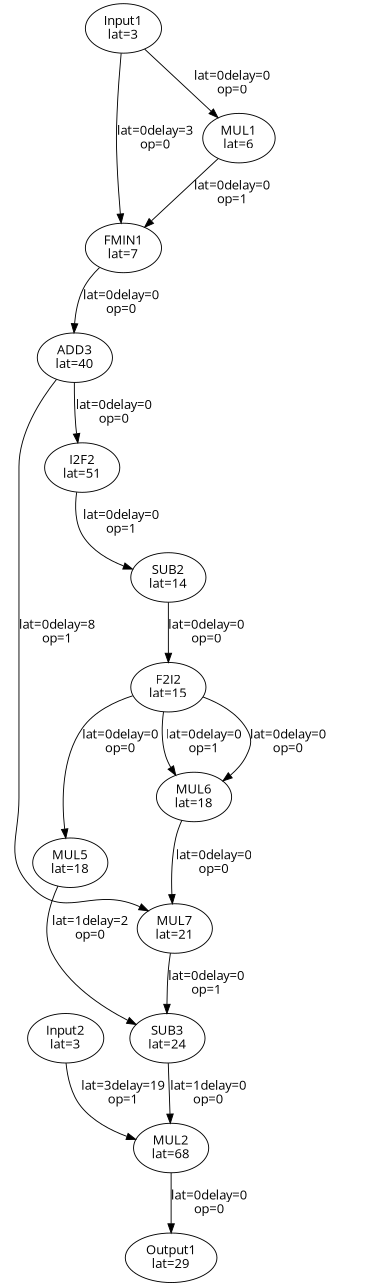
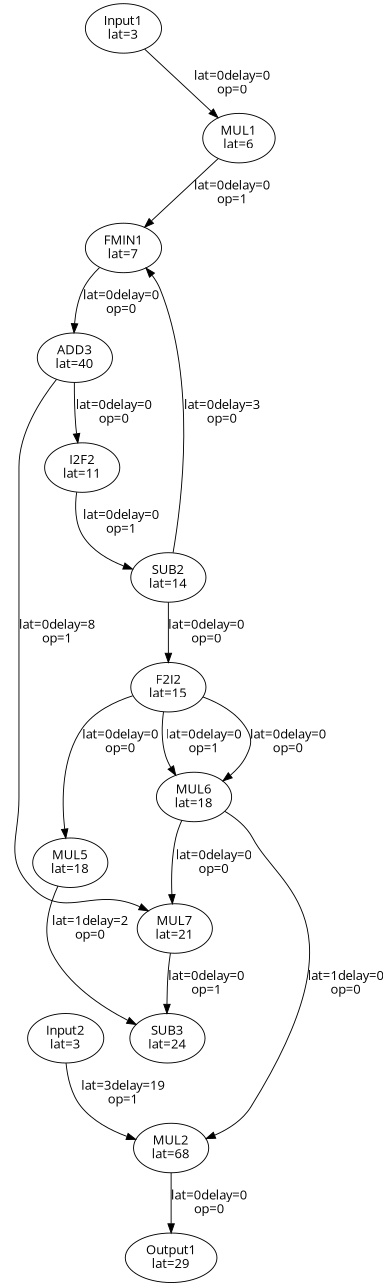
(116, 134) -> (183, 412)
(82, 468) -> (82, 468)
(169, 1089) -> (307, 974)
